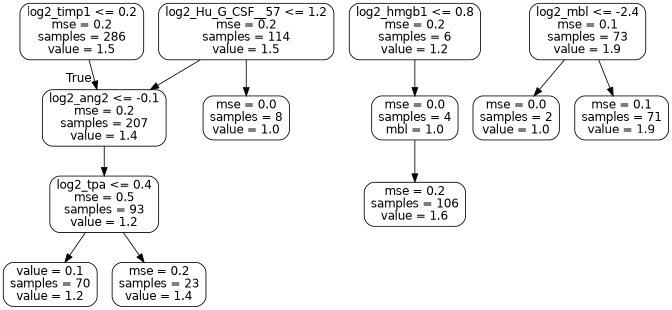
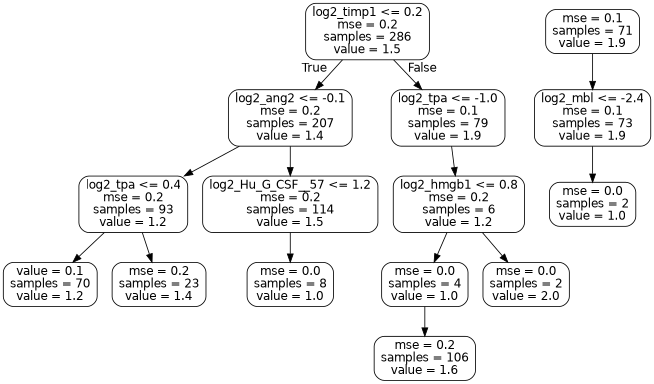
(179, 73) -> (290, 157)
(604, 74) -> (593, 67)
(415, 118) -> (425, 284)
none -> (448, 118)
(104, 204) -> (133, 204)
none -> (526, 284)
